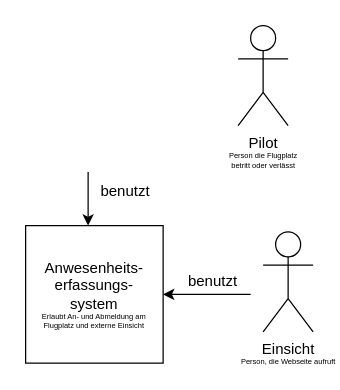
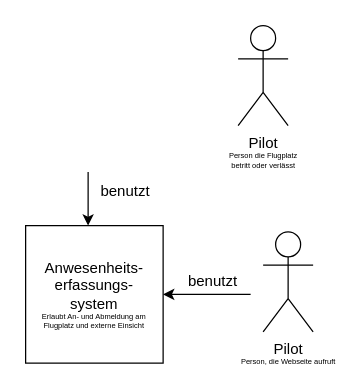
(289, 359) -> (289, 359)
